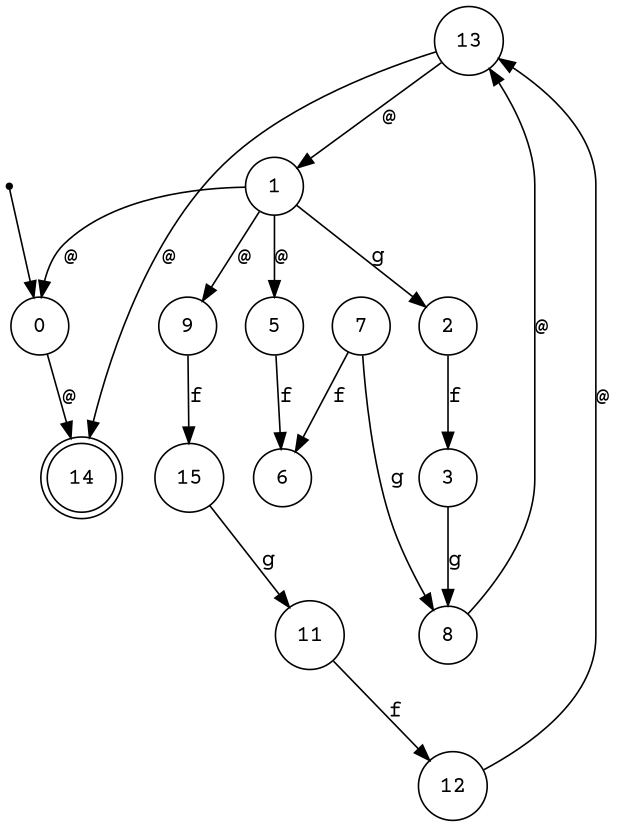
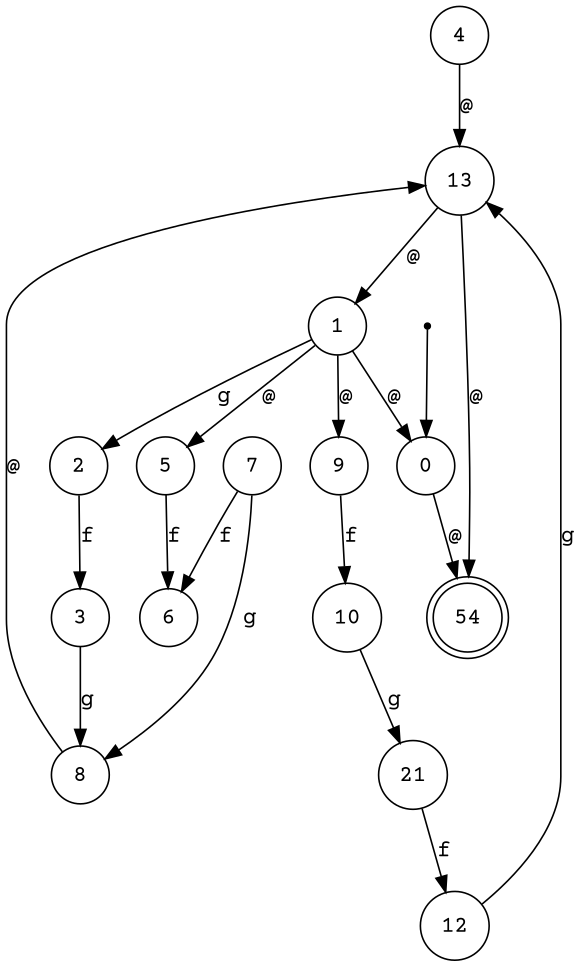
none -> (460, 35)
(603, 396) -> (568, 536)
(82, 478) -> (468, 618)
(189, 478) -> (347, 618)
(310, 635) -> (413, 775)
